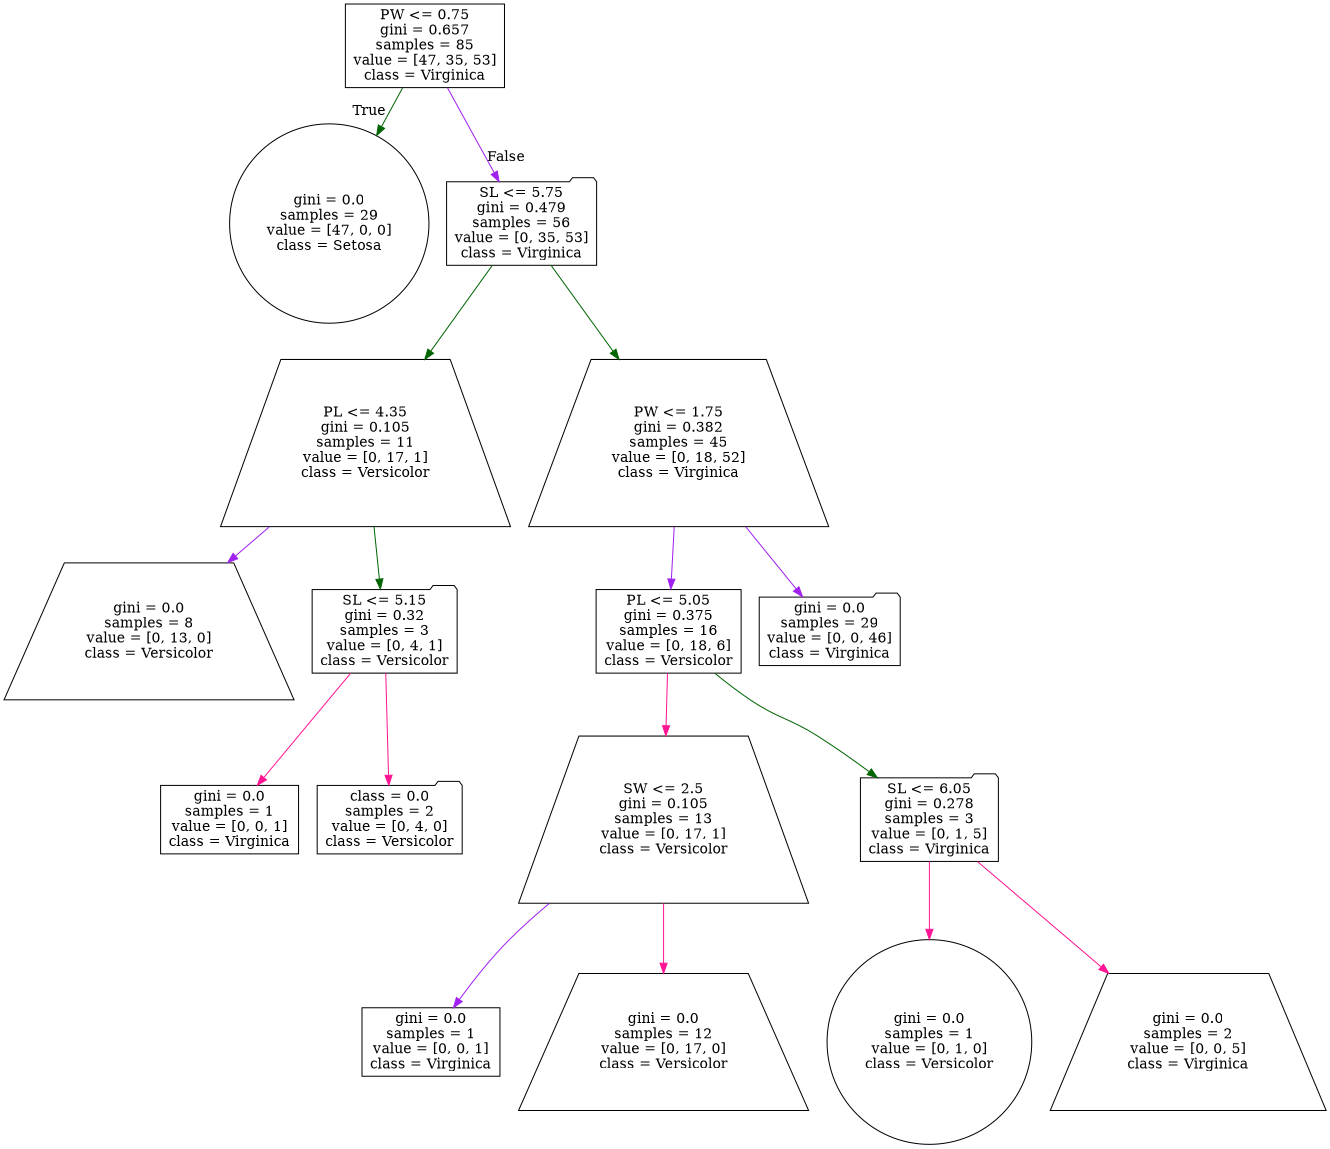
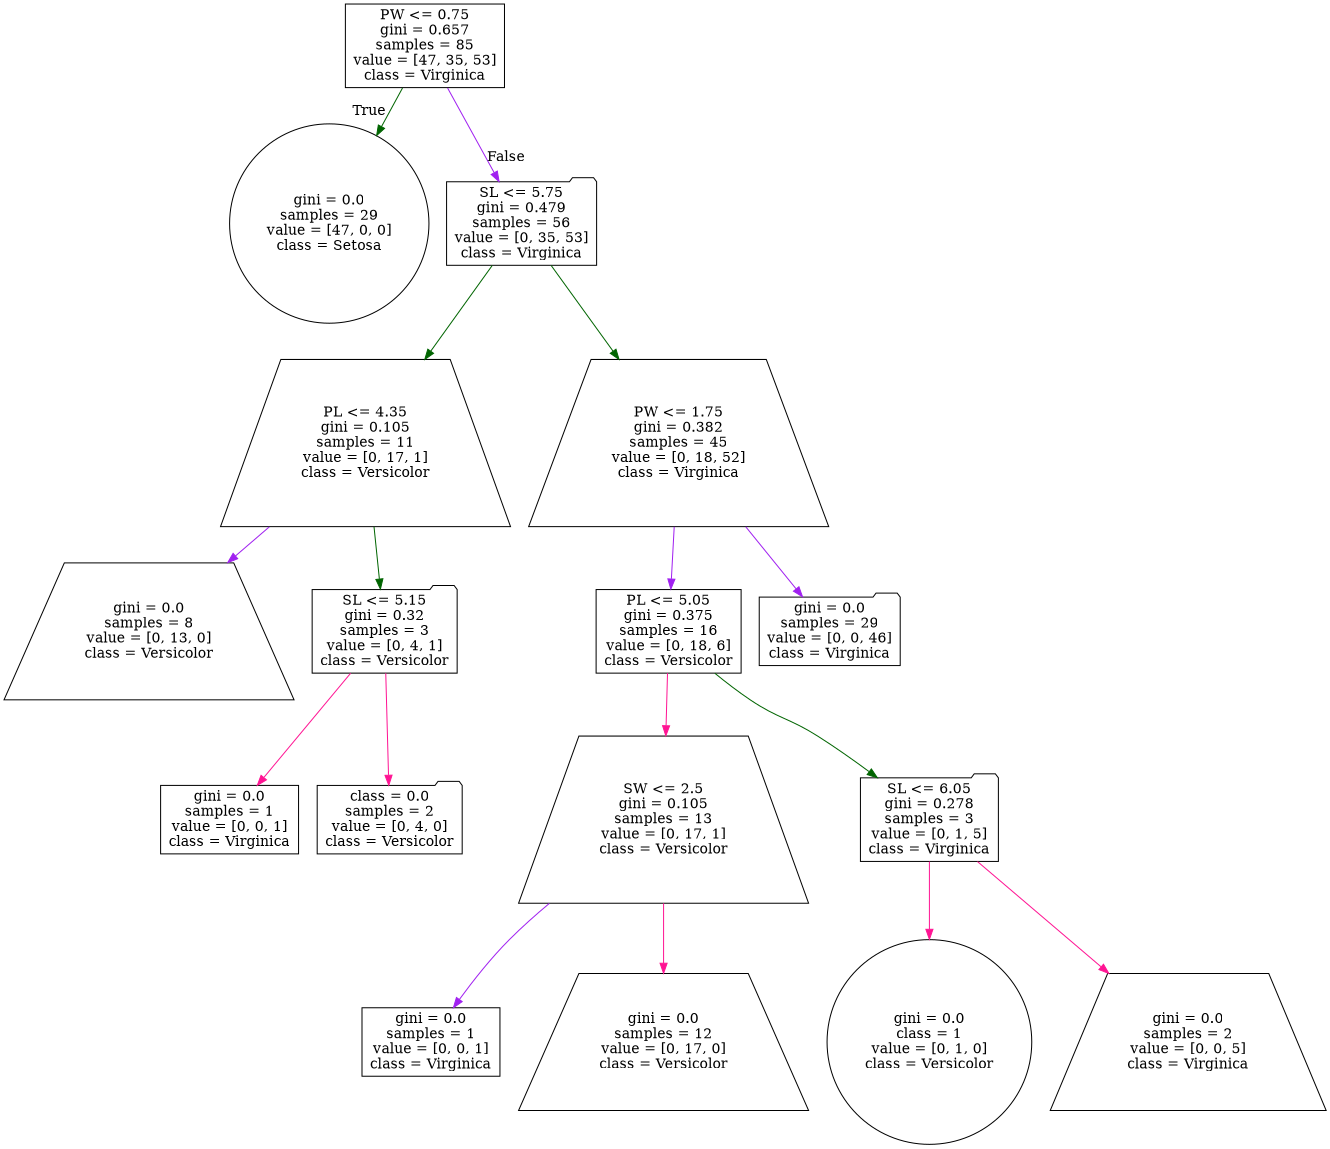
(929, 1042) -> (929, 1042)
